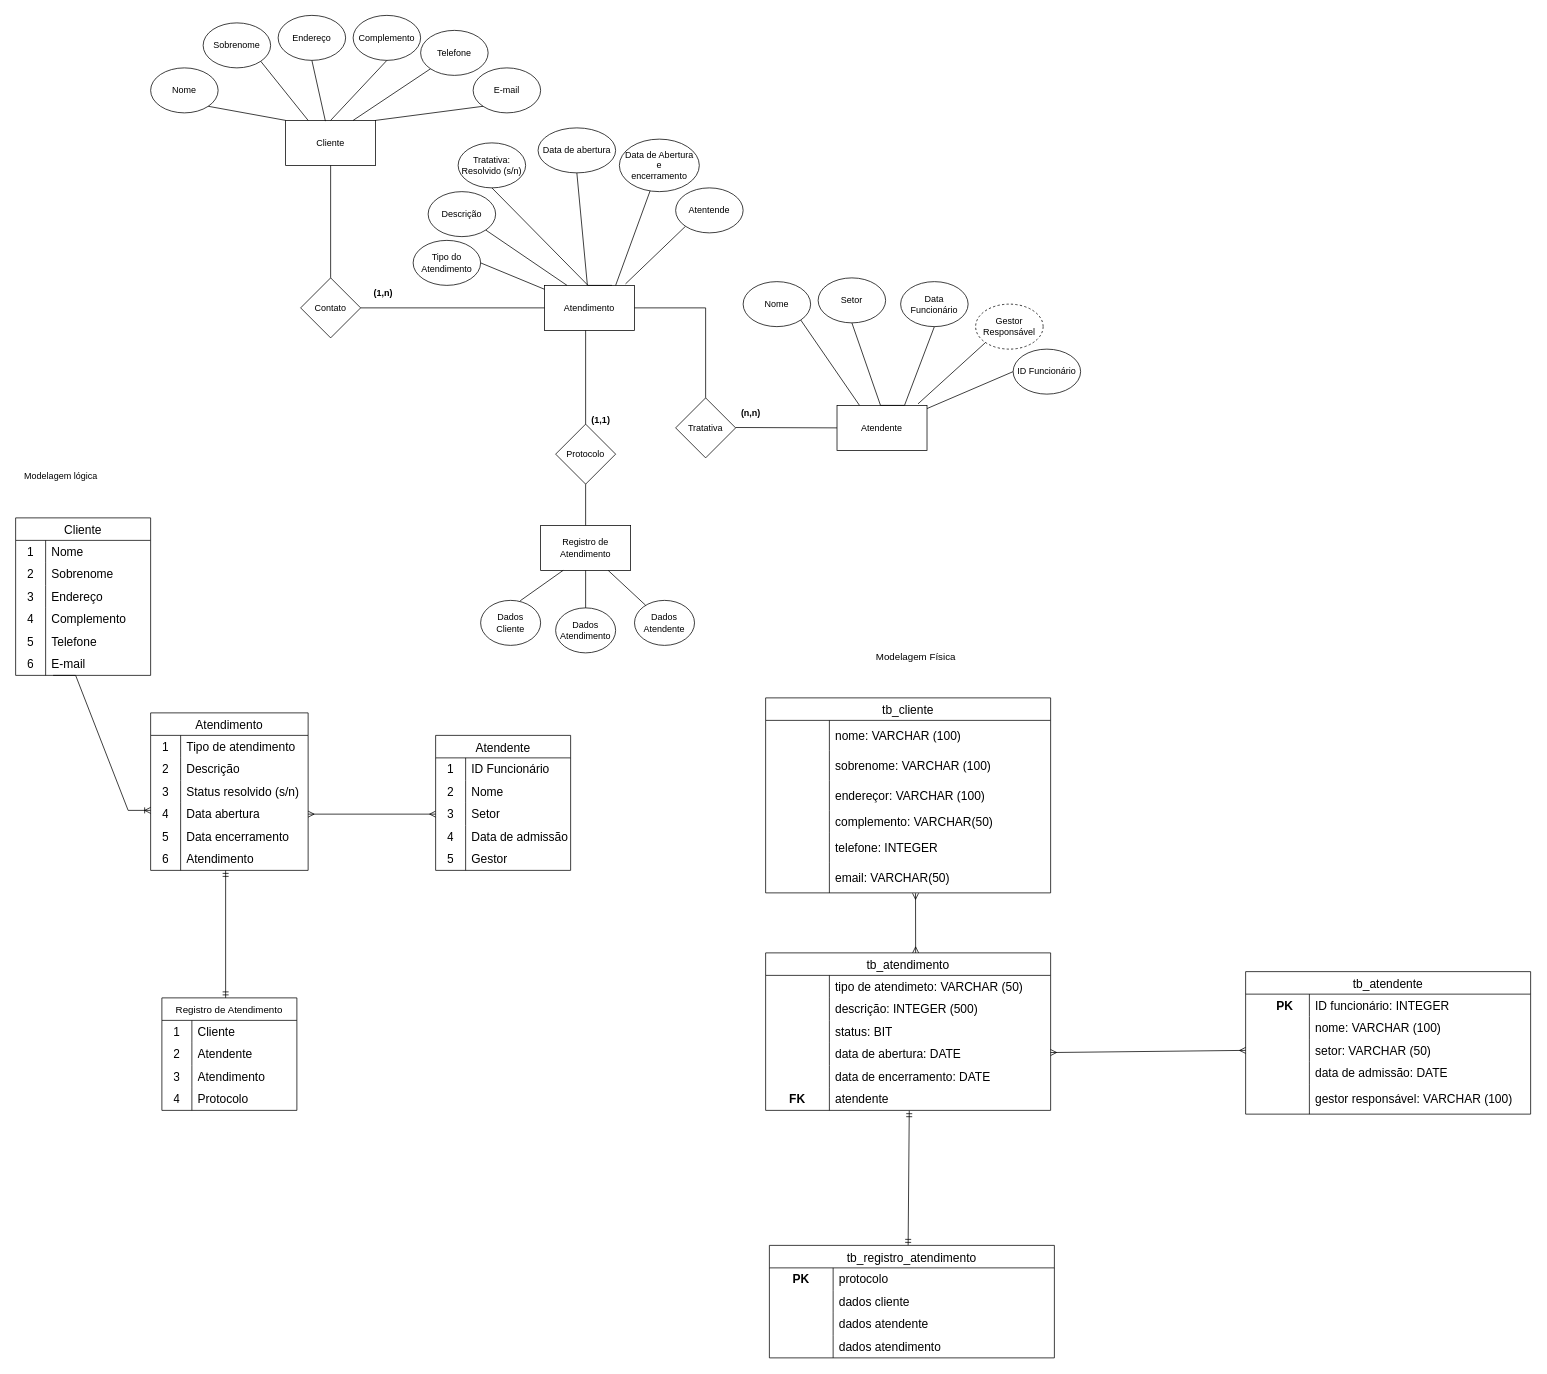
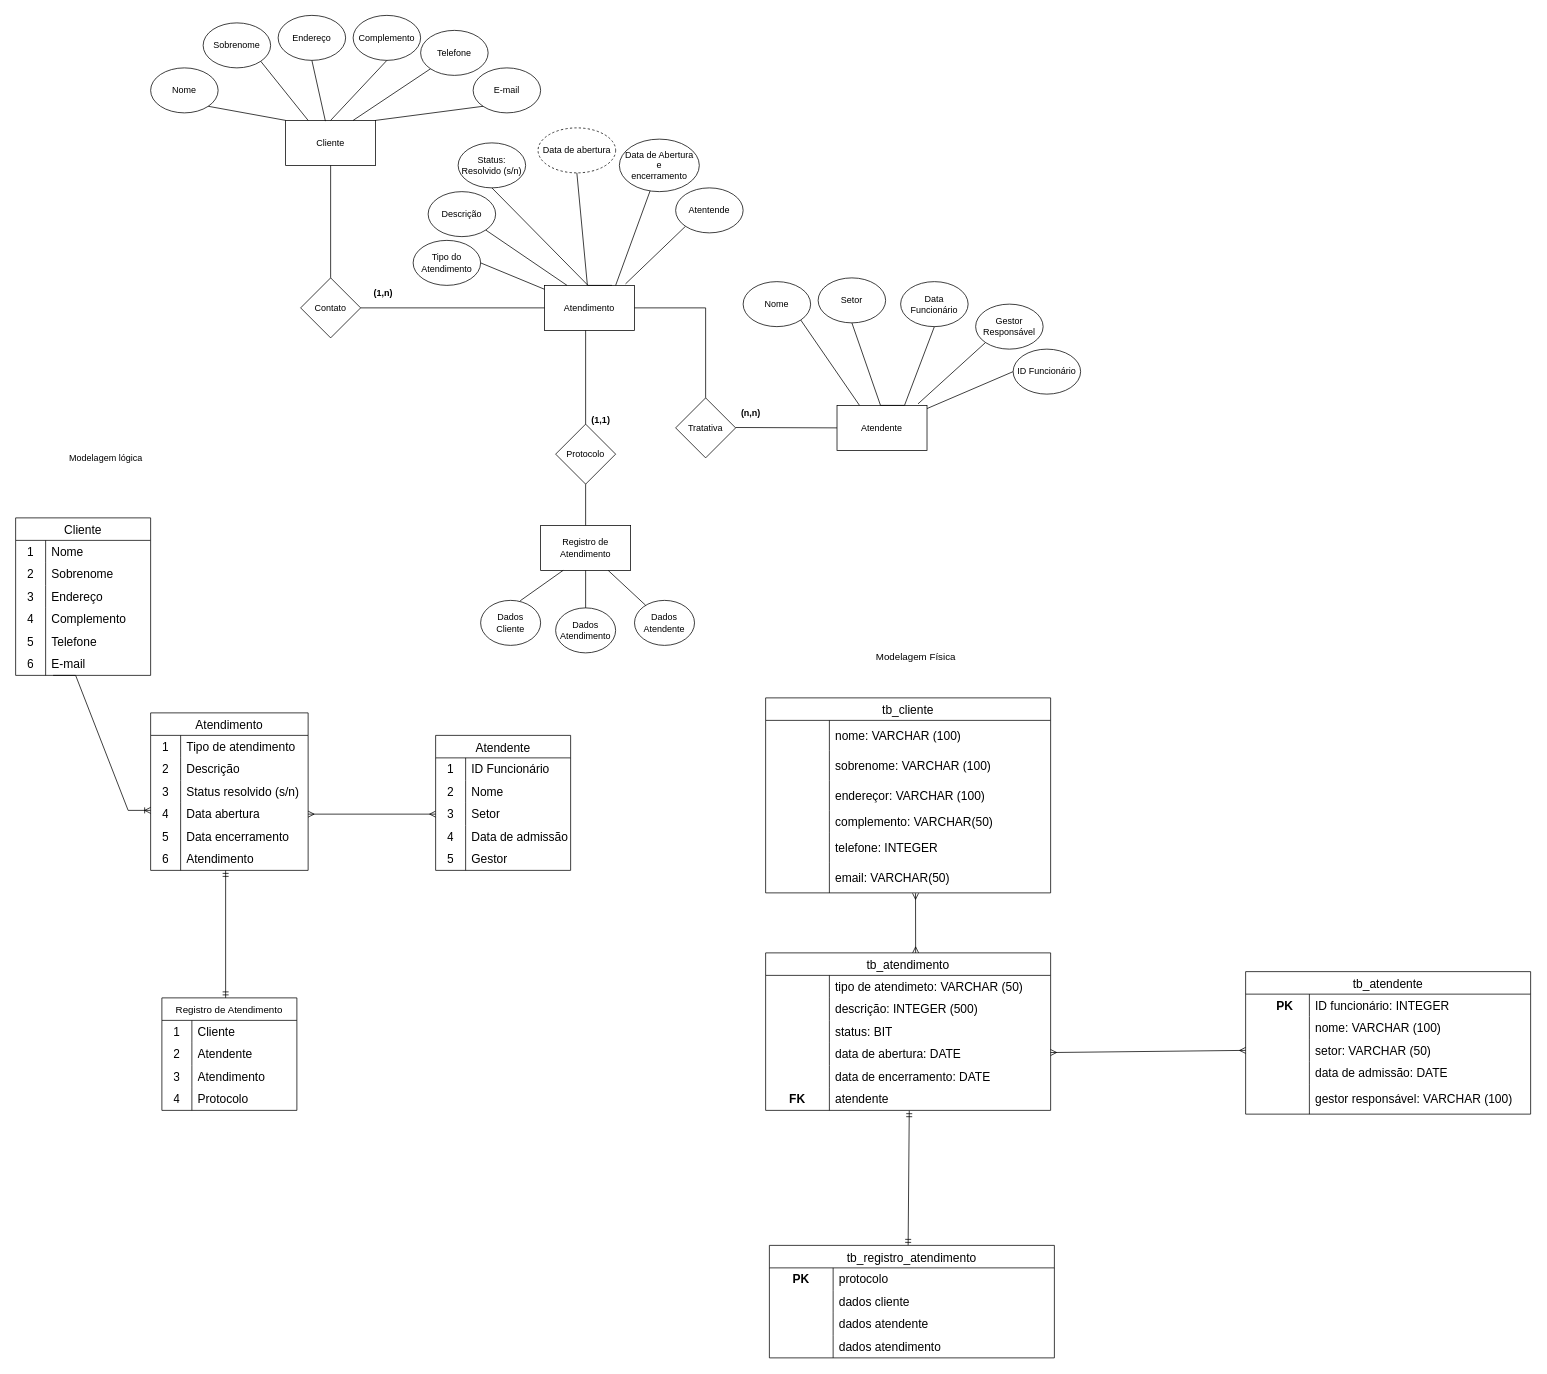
(577, 150) -> (577, 150)
(492, 165) -> (492, 165)
(1009, 327) -> (1009, 327)
(60, 477) -> (105, 458)
